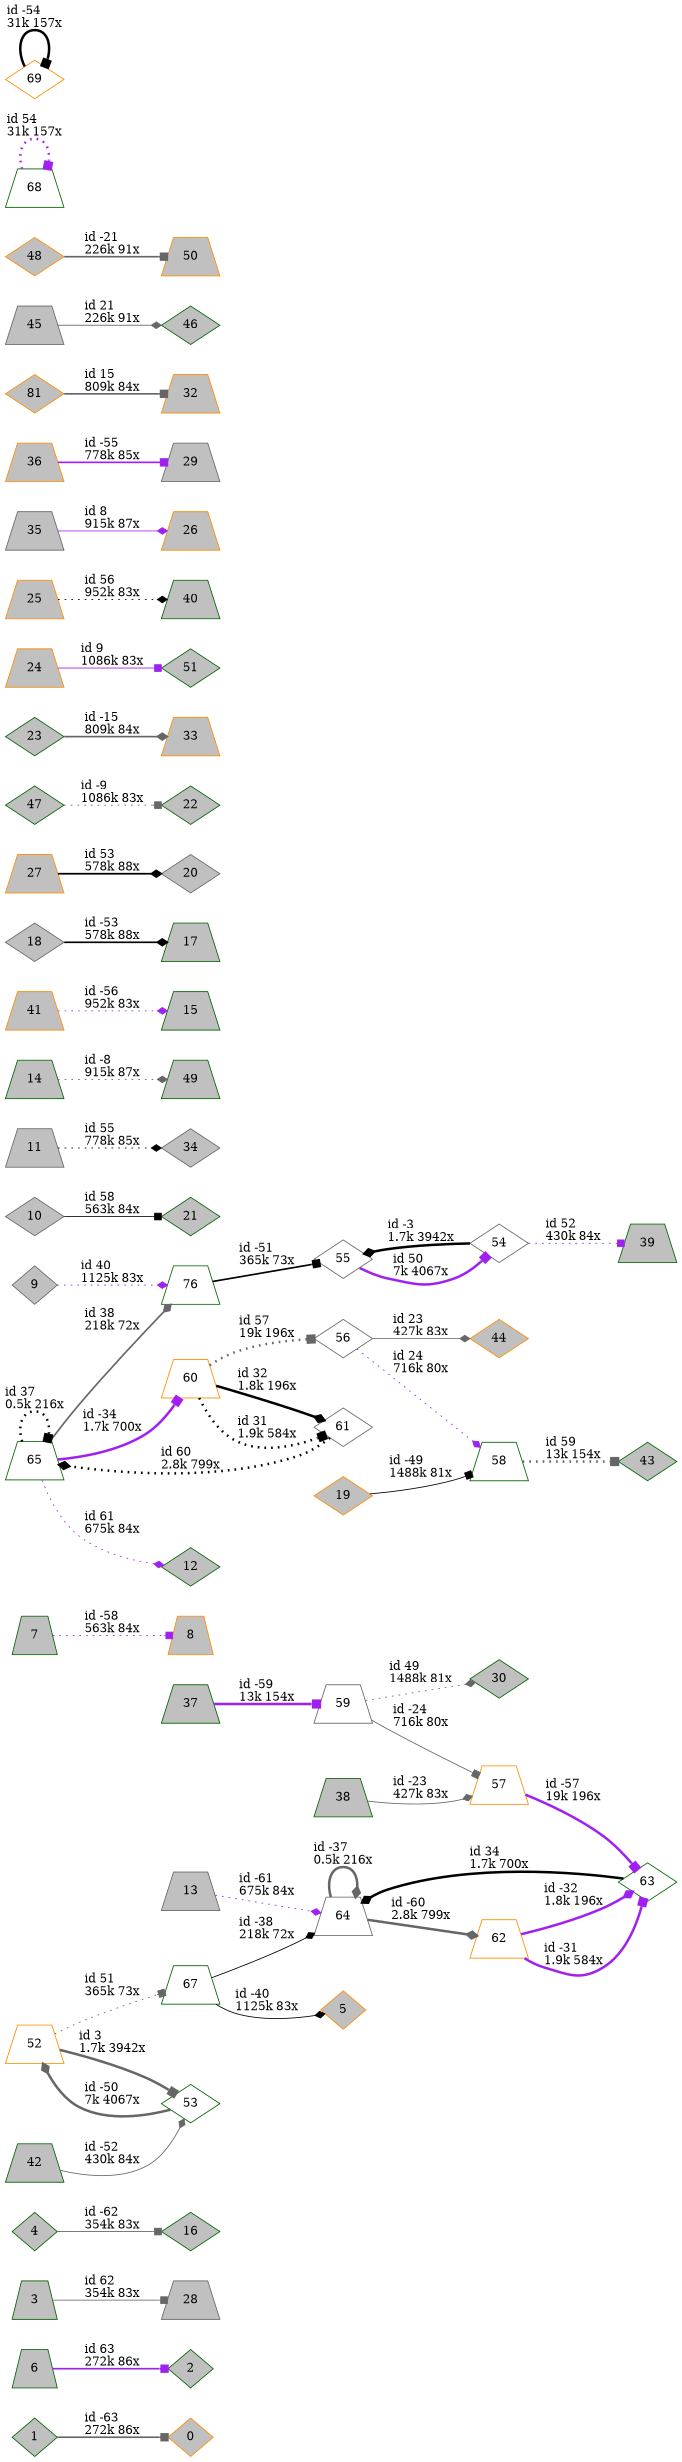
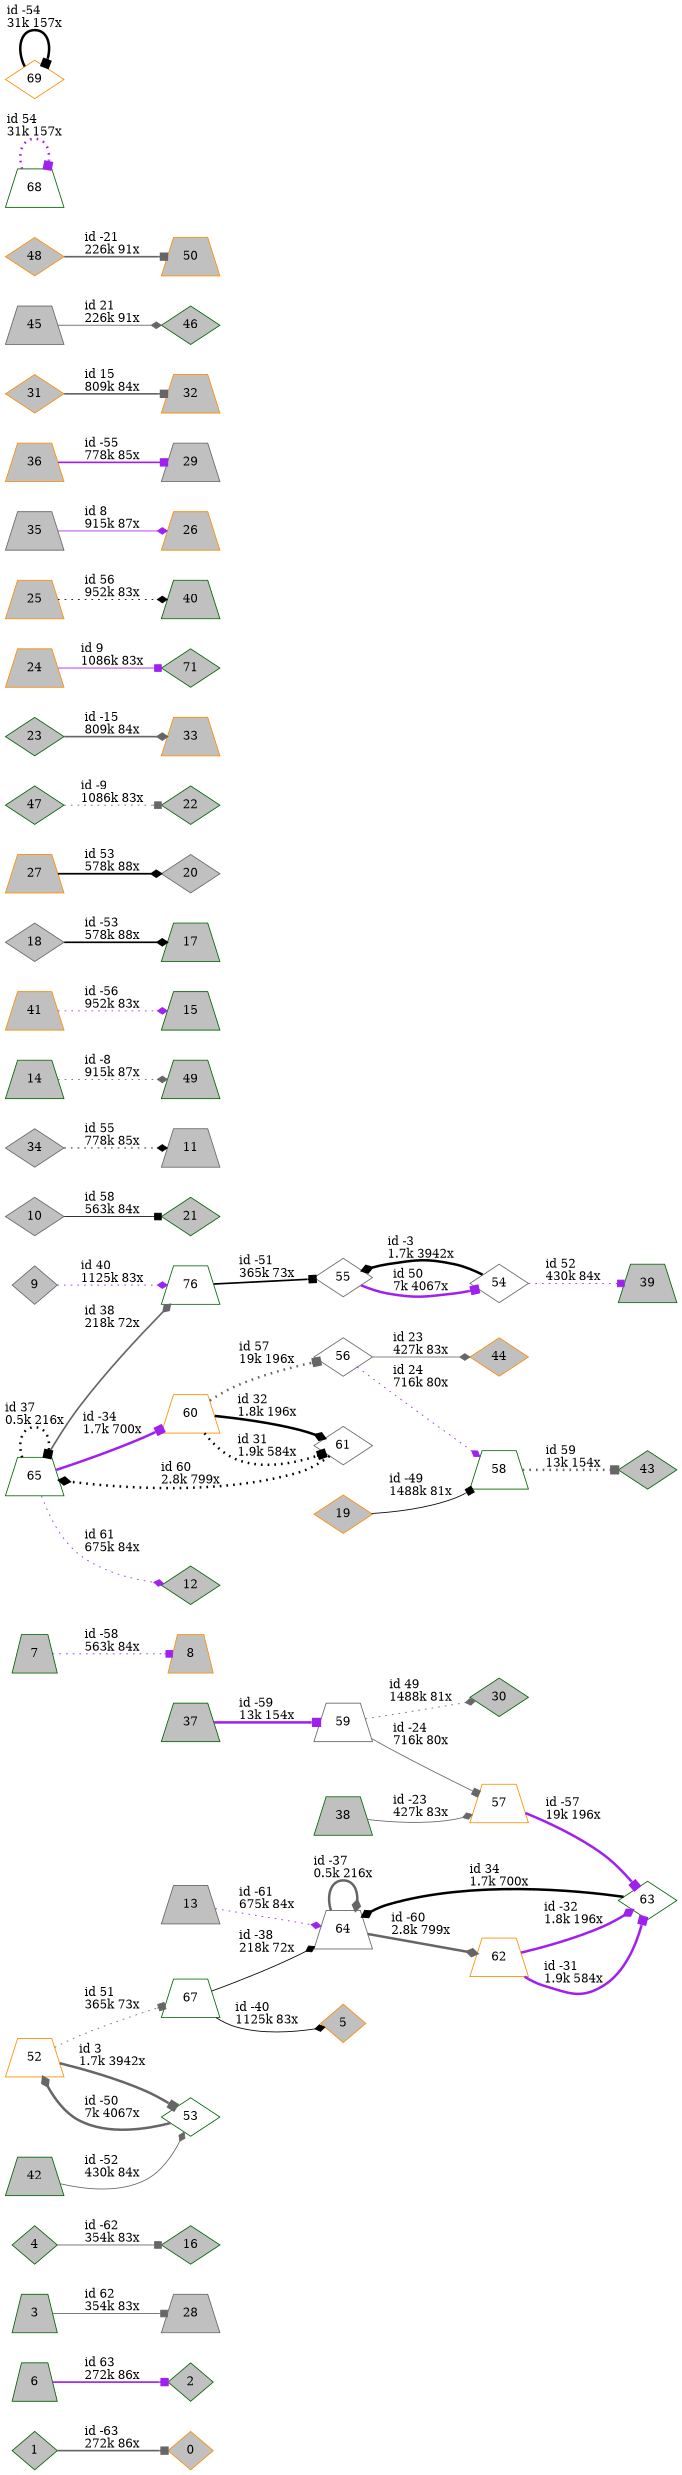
(35, 394) -> (35, 394)
(191, 668) -> (191, 668)
(104, 1148) -> (111, 1148)
